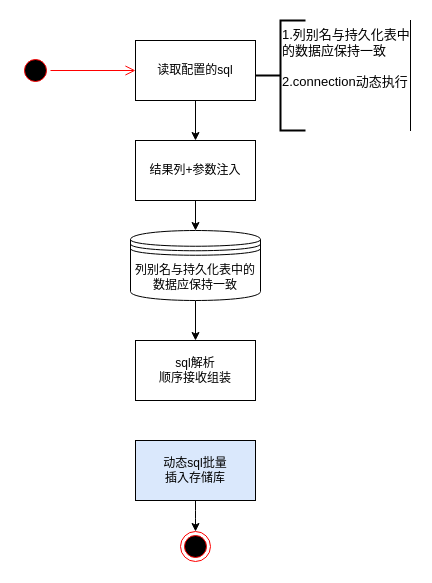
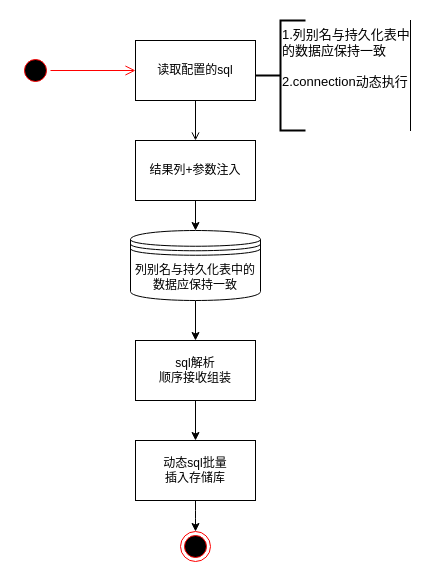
(196, 132) -> (196, 133)
none -> (196, 417)
(196, 471) -> (196, 471)
